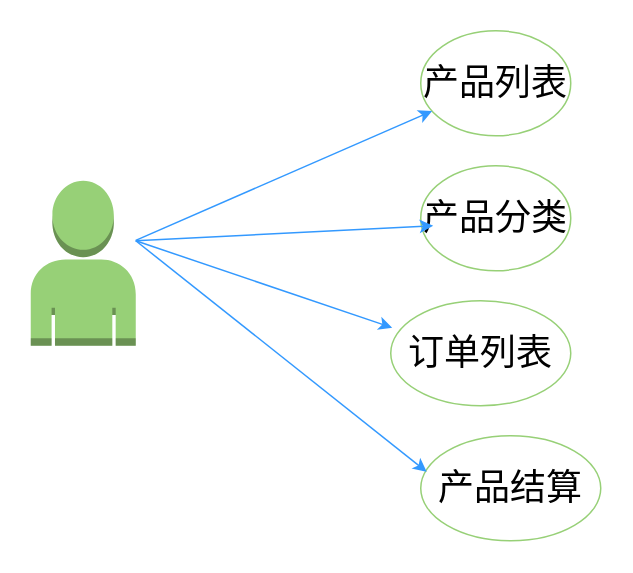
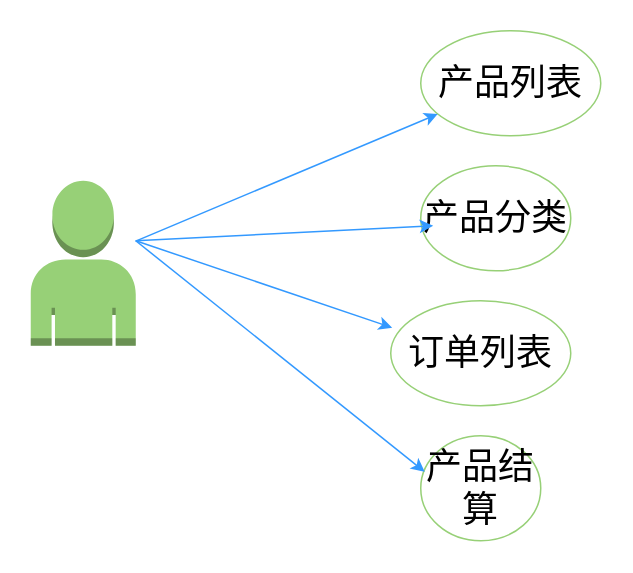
(496, 83) -> (511, 83)
(511, 488) -> (481, 488)
